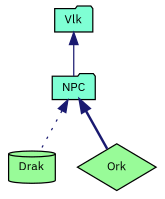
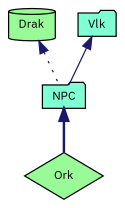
(51, 131) -> (52, 69)
